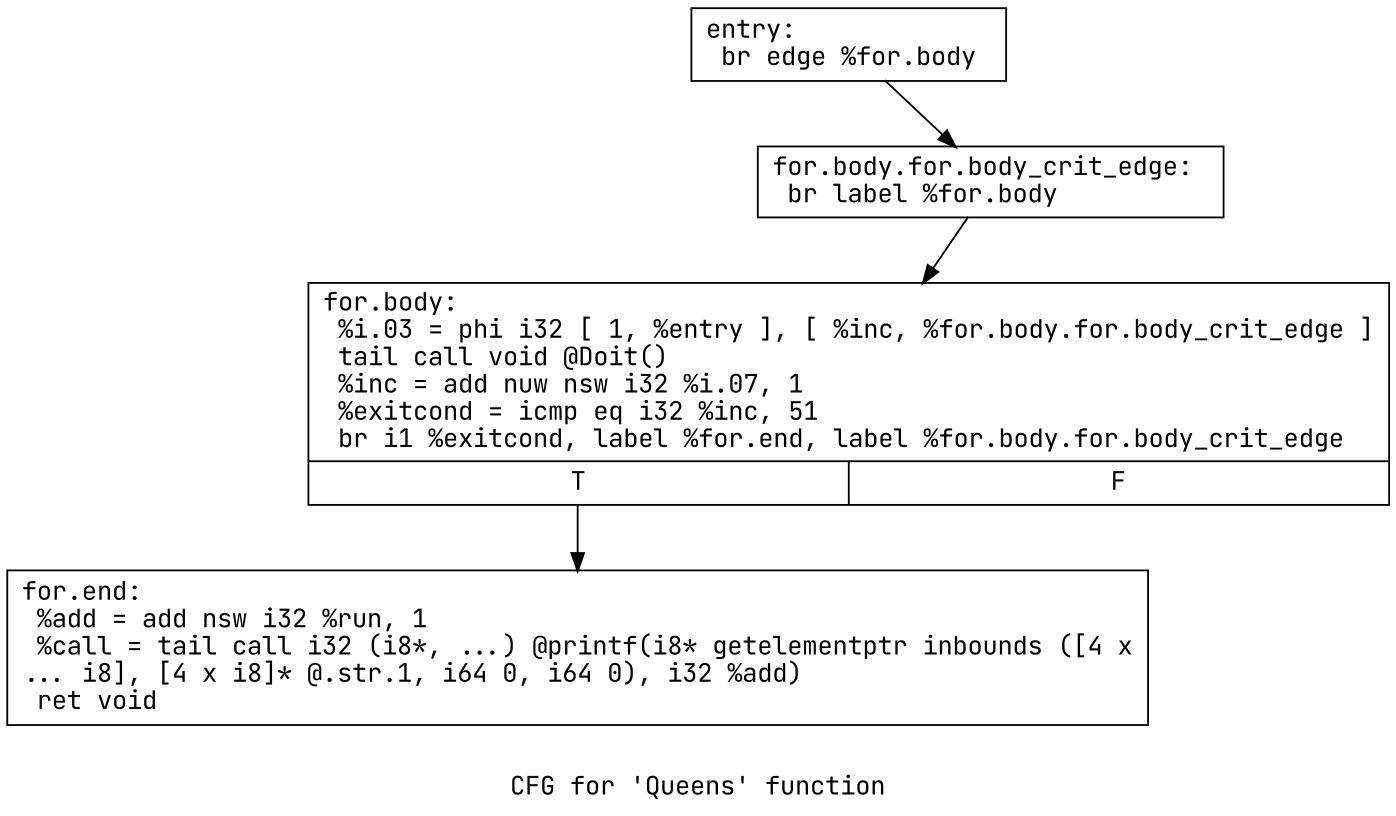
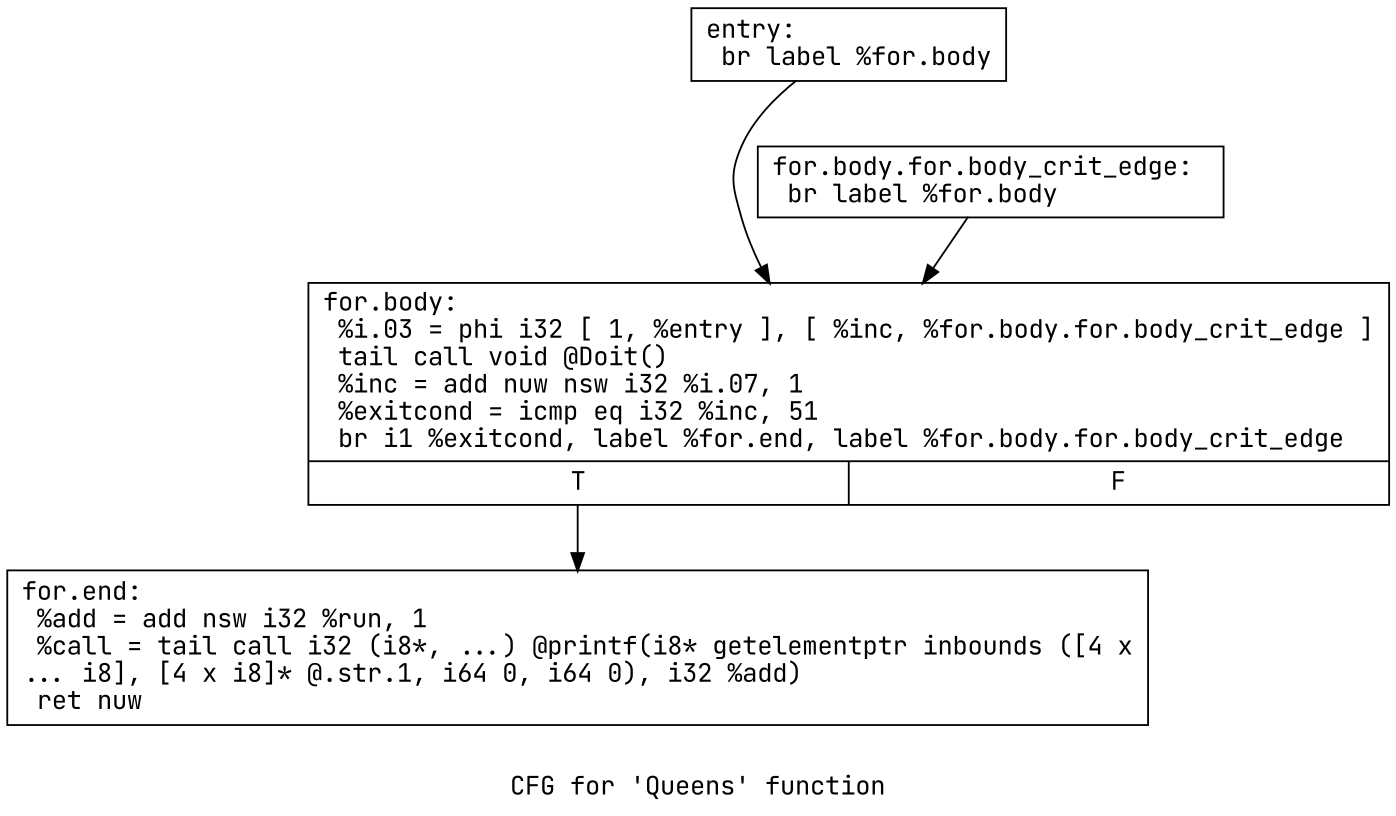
(841, 57) -> (849, 57)
(914, 107) -> (735, 165)
(90, 701) -> (83, 701)
